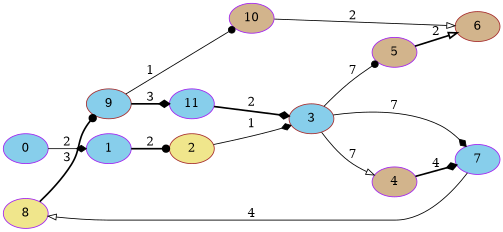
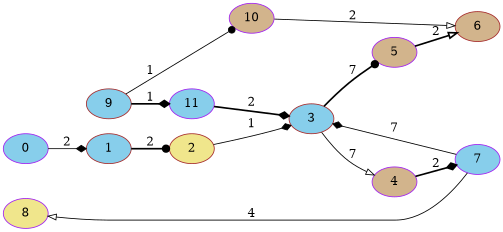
(347, 85) -> (347, 85)
(150, 98) -> (150, 98)
(399, 114) -> (399, 140)
(109, 149) -> (109, 149)
(436, 164) -> (436, 164)
(71, 165) -> none
